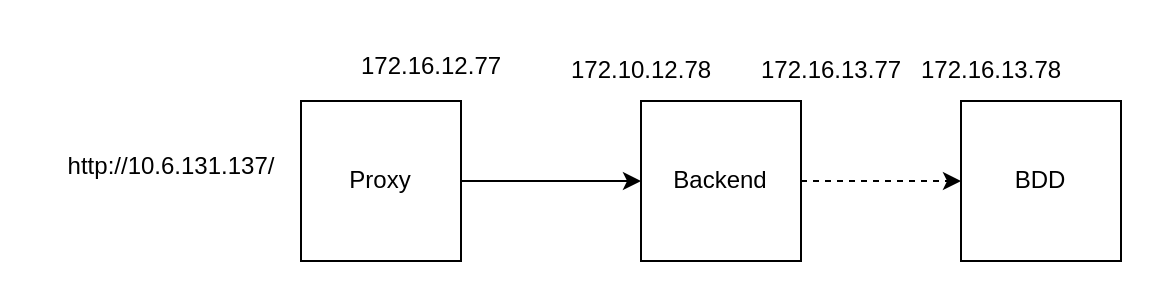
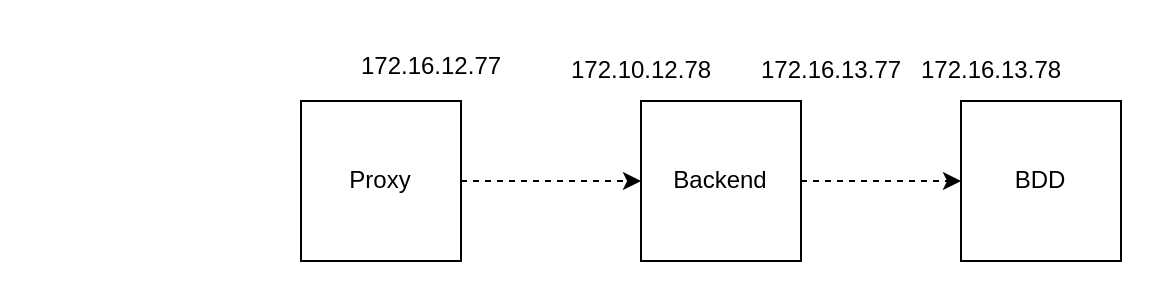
(171, 167) -> none
(546, 181) -> (546, 181)
